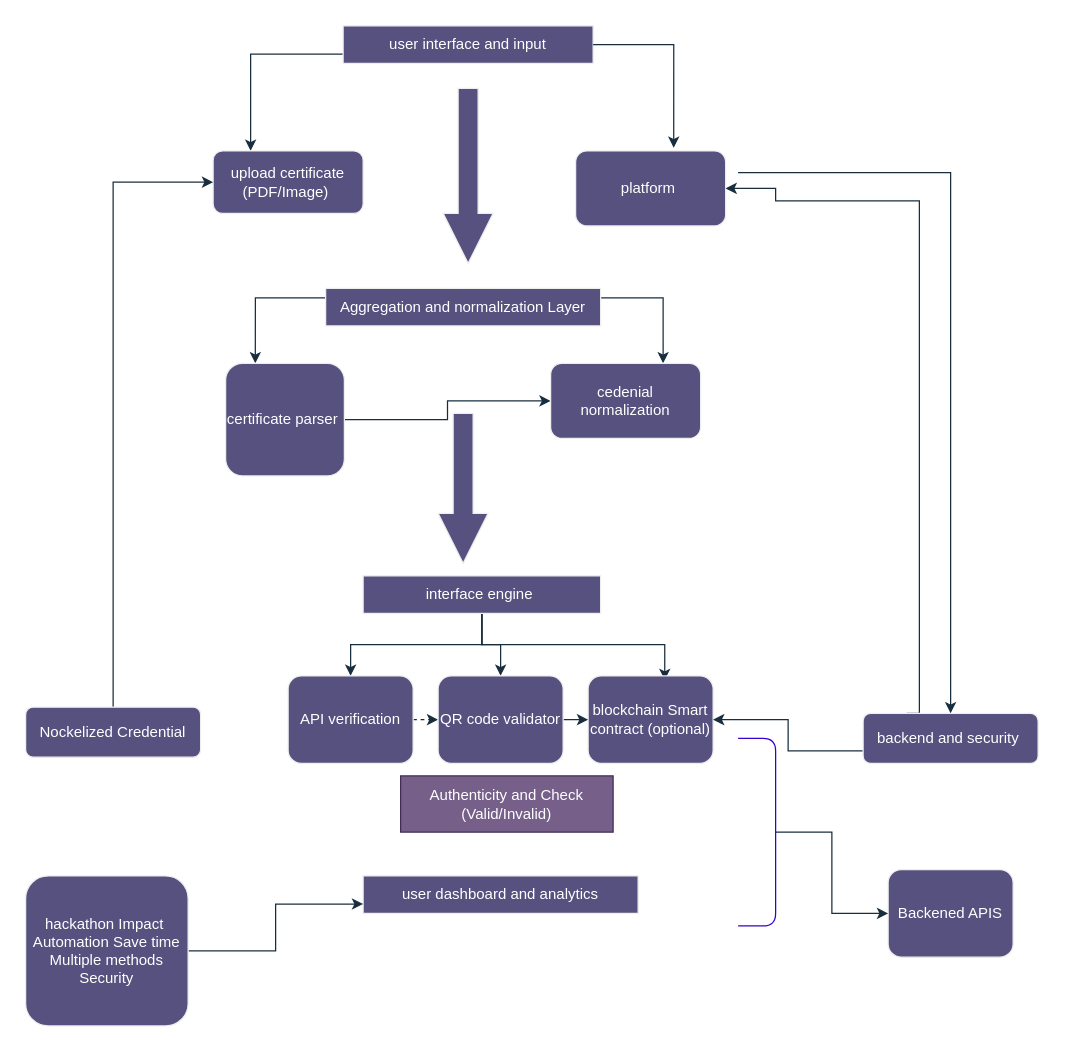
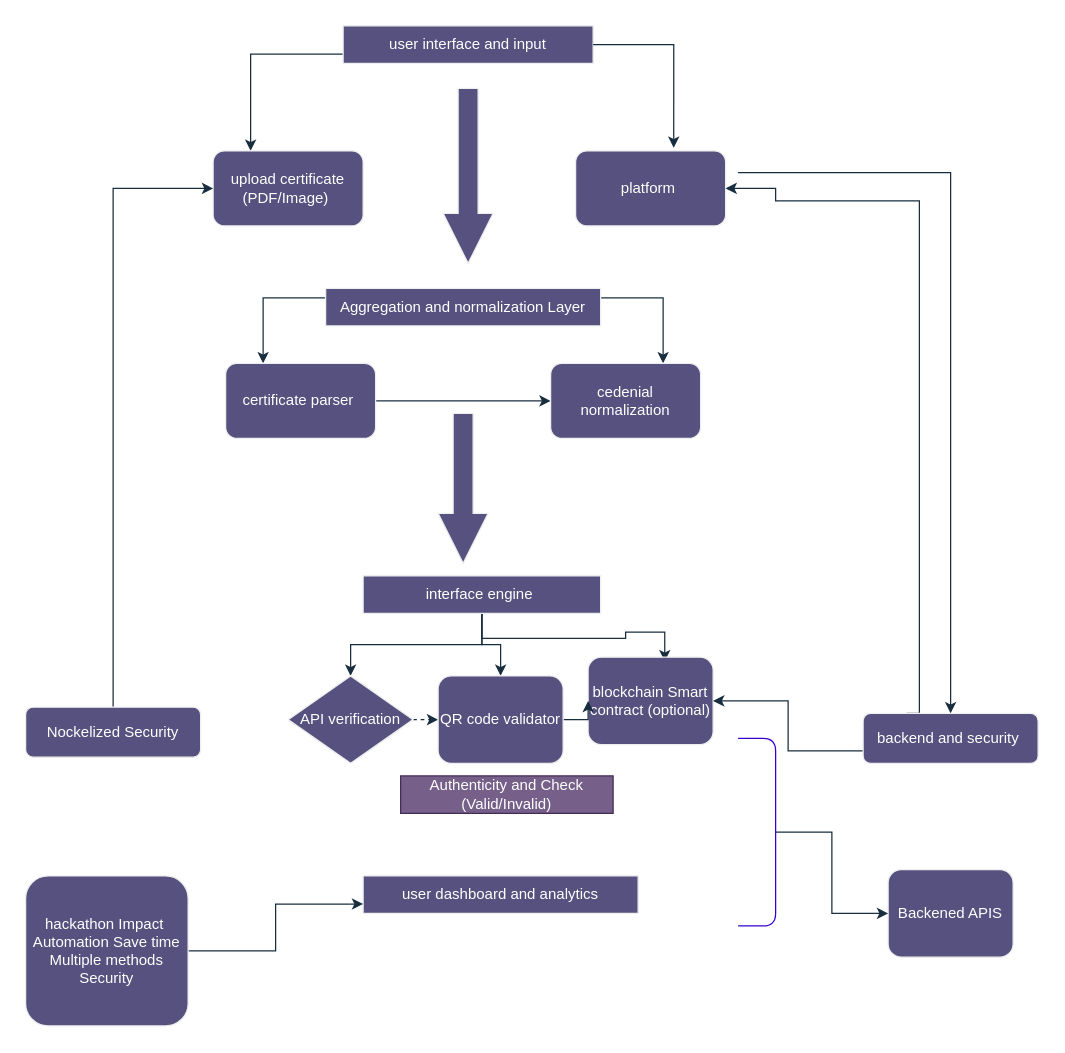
(288, 182) -> (288, 188)
(285, 419) -> (301, 401)
(351, 719) -> (351, 719)
(651, 719) -> (651, 701)
(113, 732) -> (113, 732)
(507, 804) -> (507, 794)
